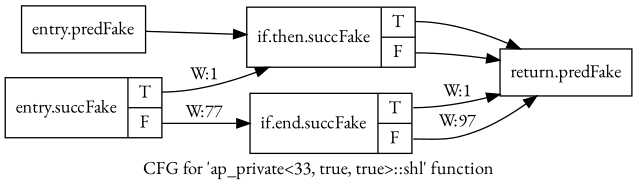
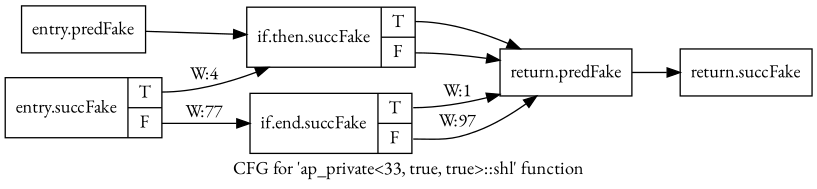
none -> (746, 72)
(204, 74) -> (204, 74)
